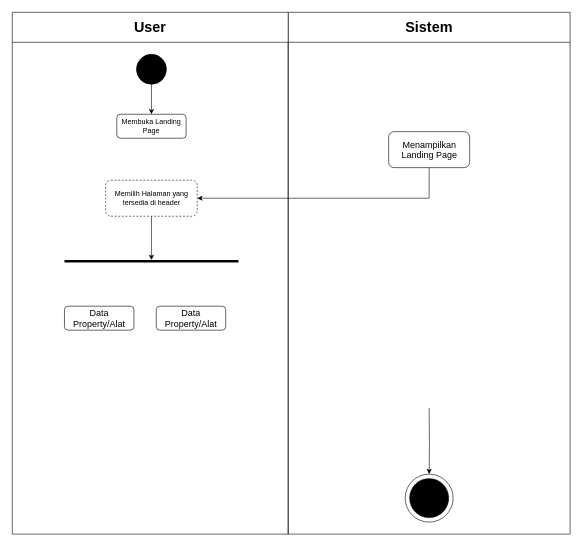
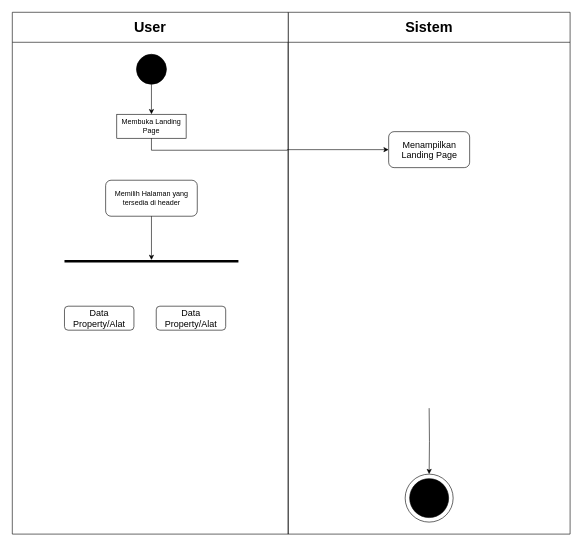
(152, 126) -> (152, 126)
none -> (337, 150)
(152, 198) -> (152, 198)
(202, 198) -> none
